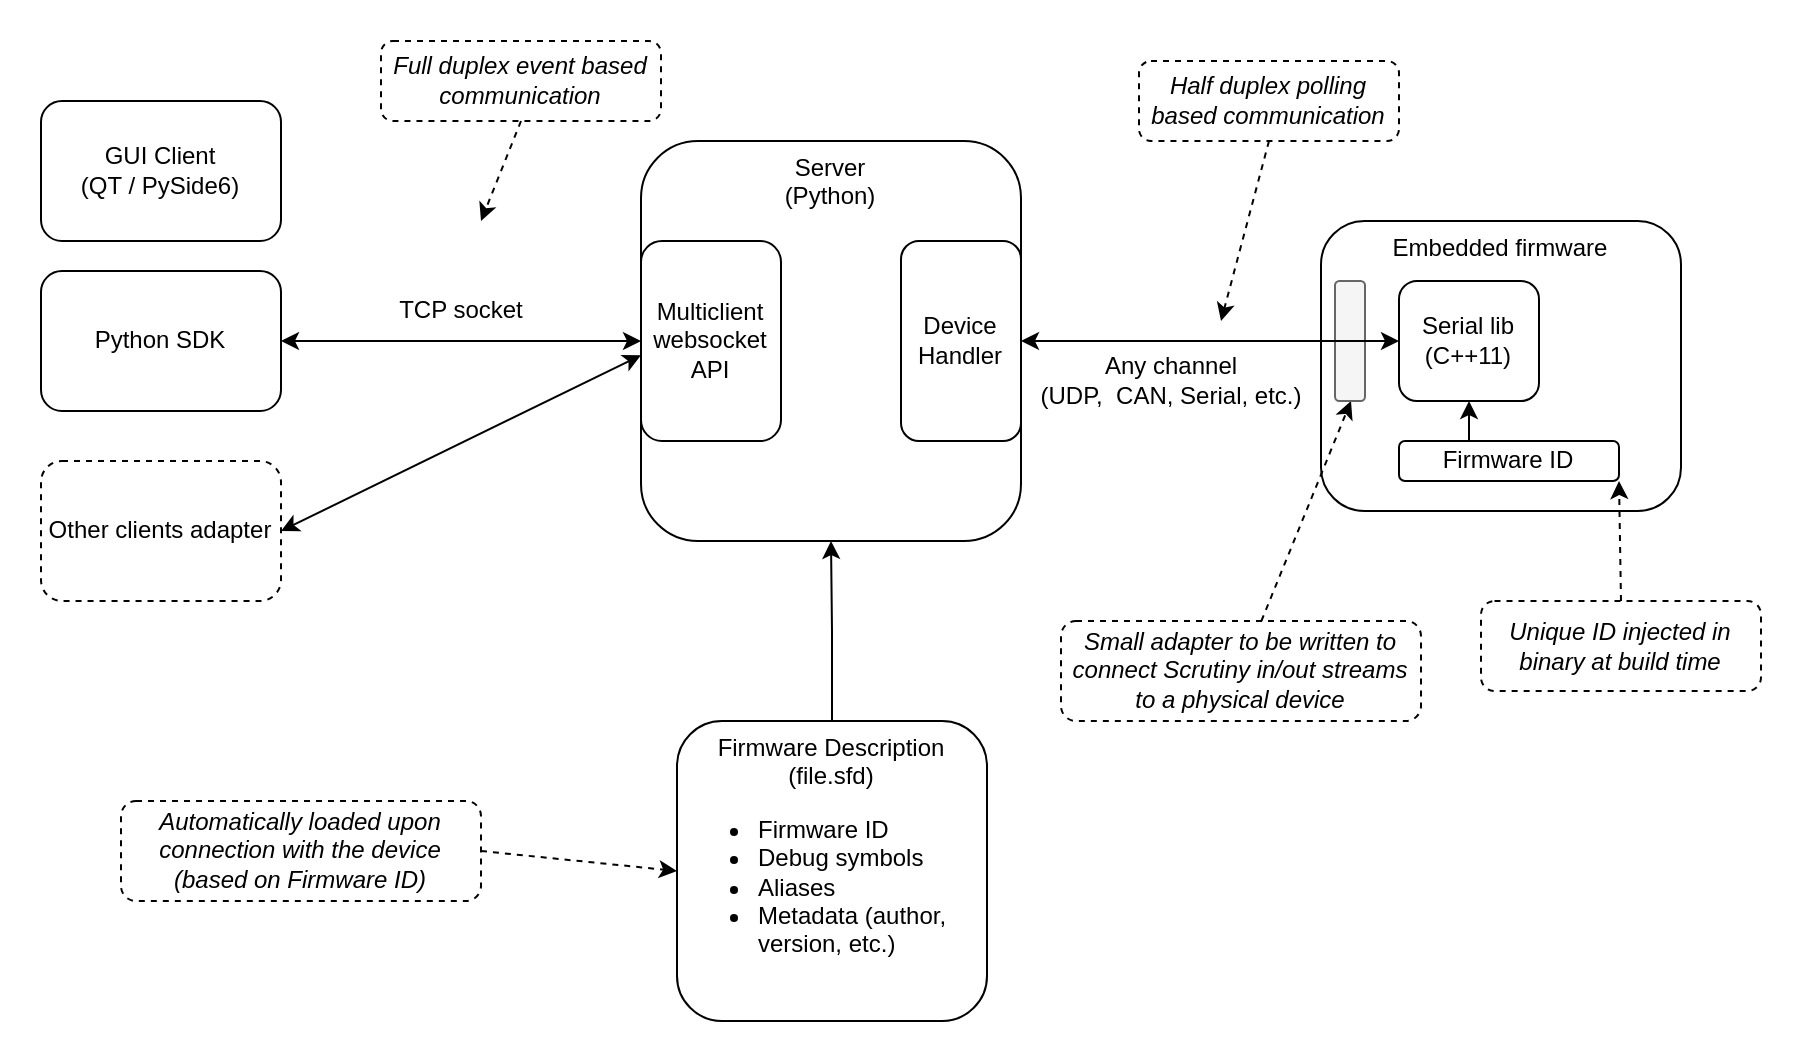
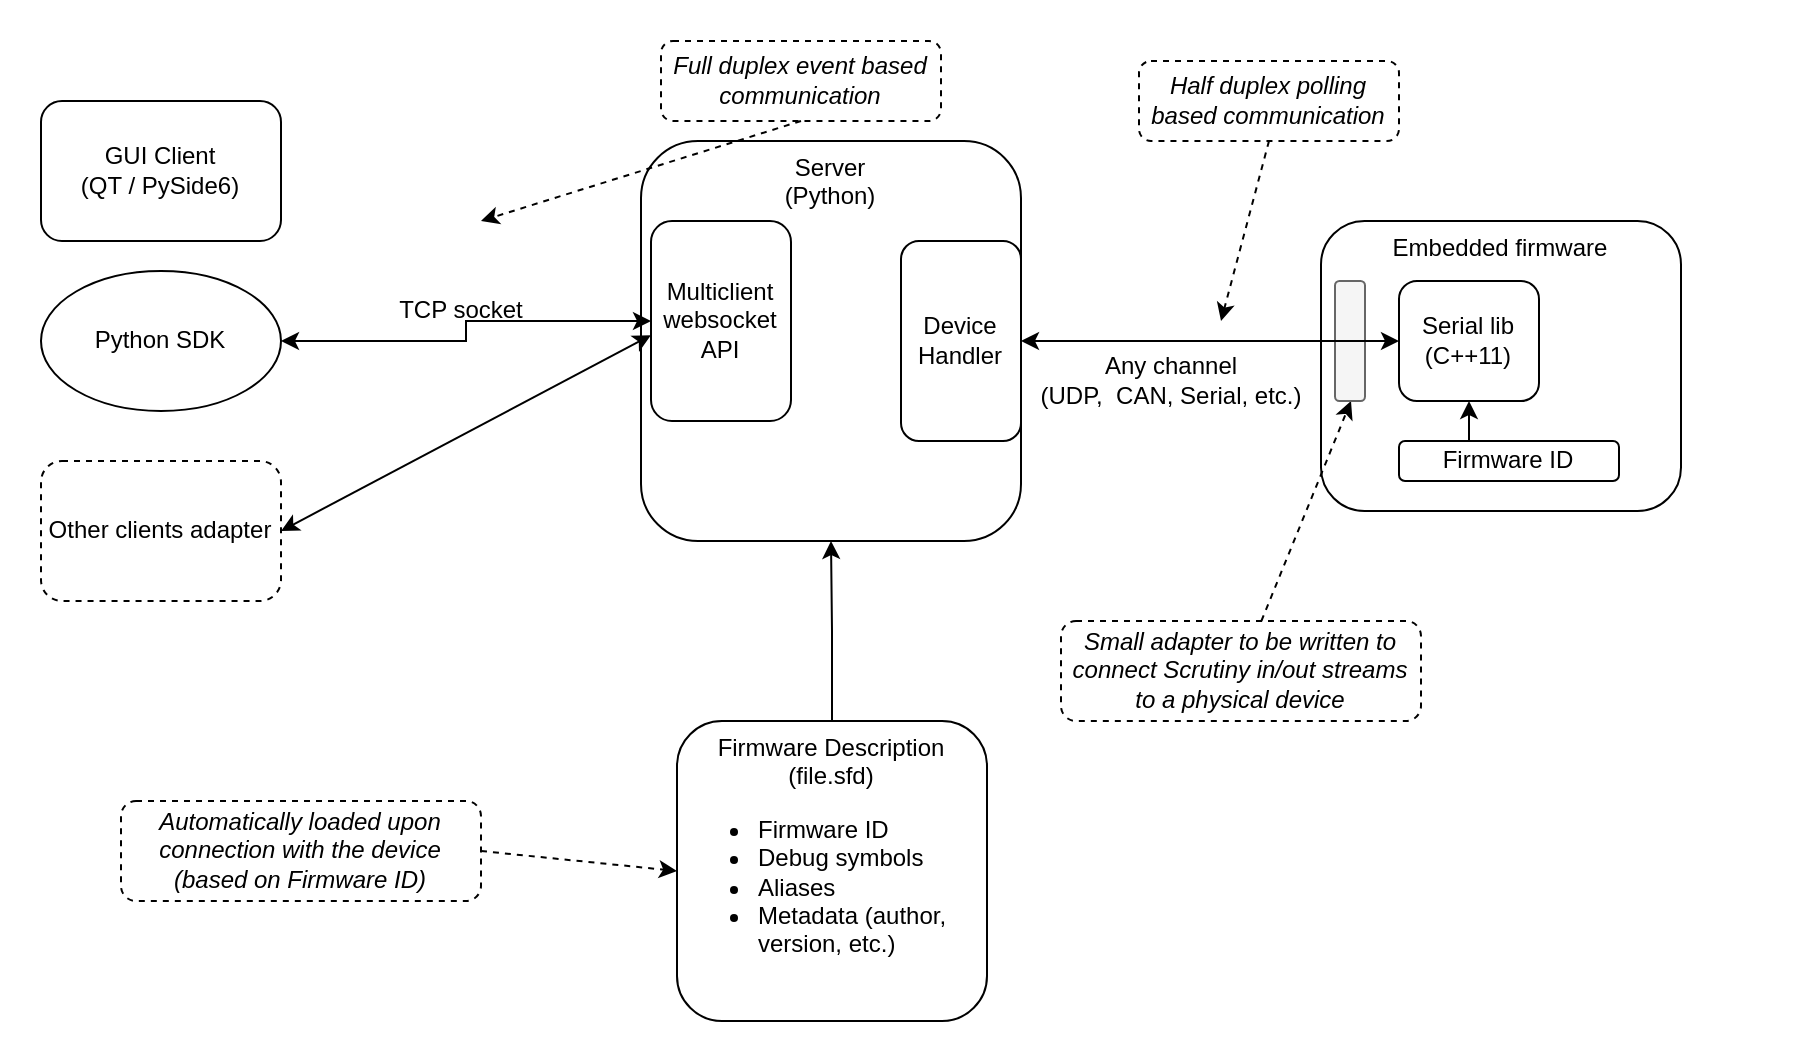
(521, 81) -> (801, 81)
(161, 341) -> (161, 341)
(711, 341) -> (721, 321)
(1620, 548) -> none
(1621, 646) -> none
